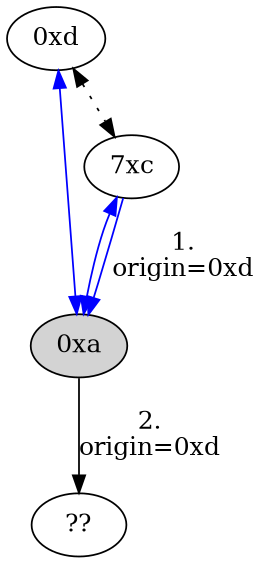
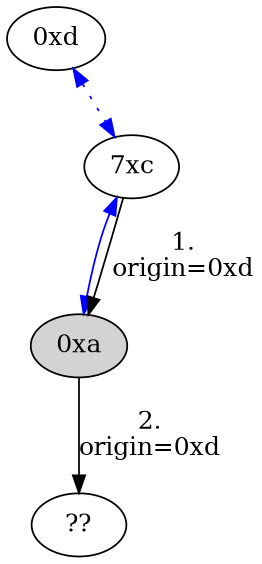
(94, 103) -> (94, 103)
(68, 192) -> none
(109, 248) -> (109, 248)
